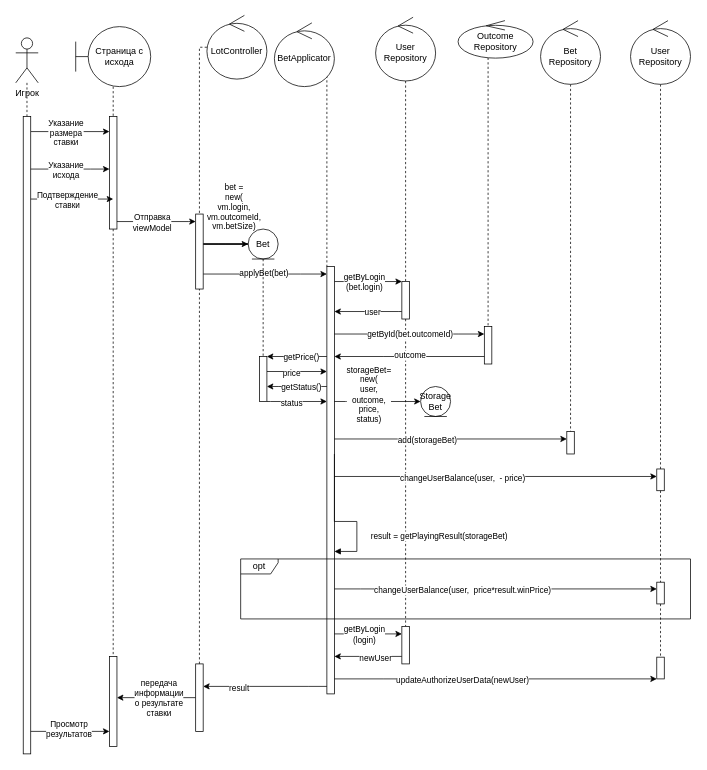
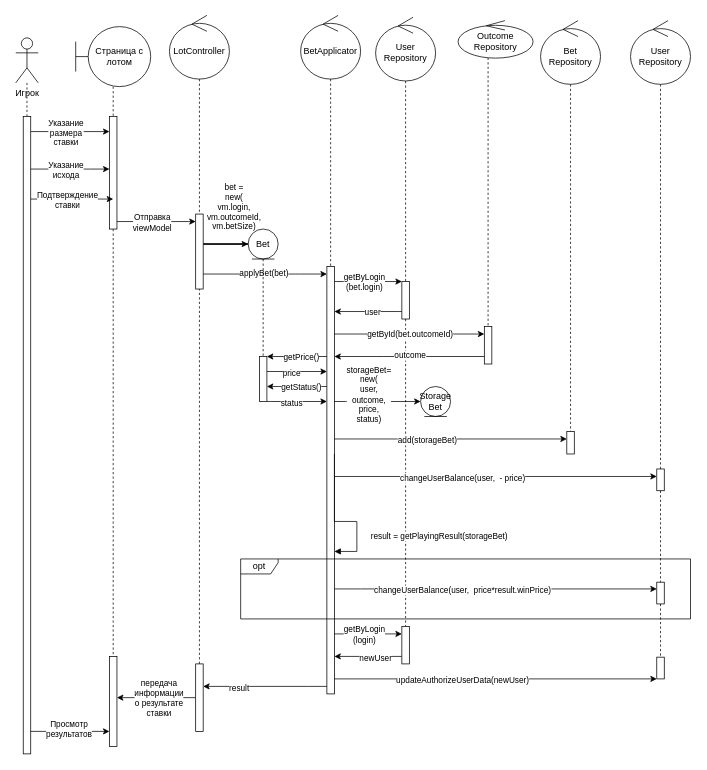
(237, 47) -> (199, 47)
(304, 55) -> (330, 47)
(119, 57) -> (119, 57)
